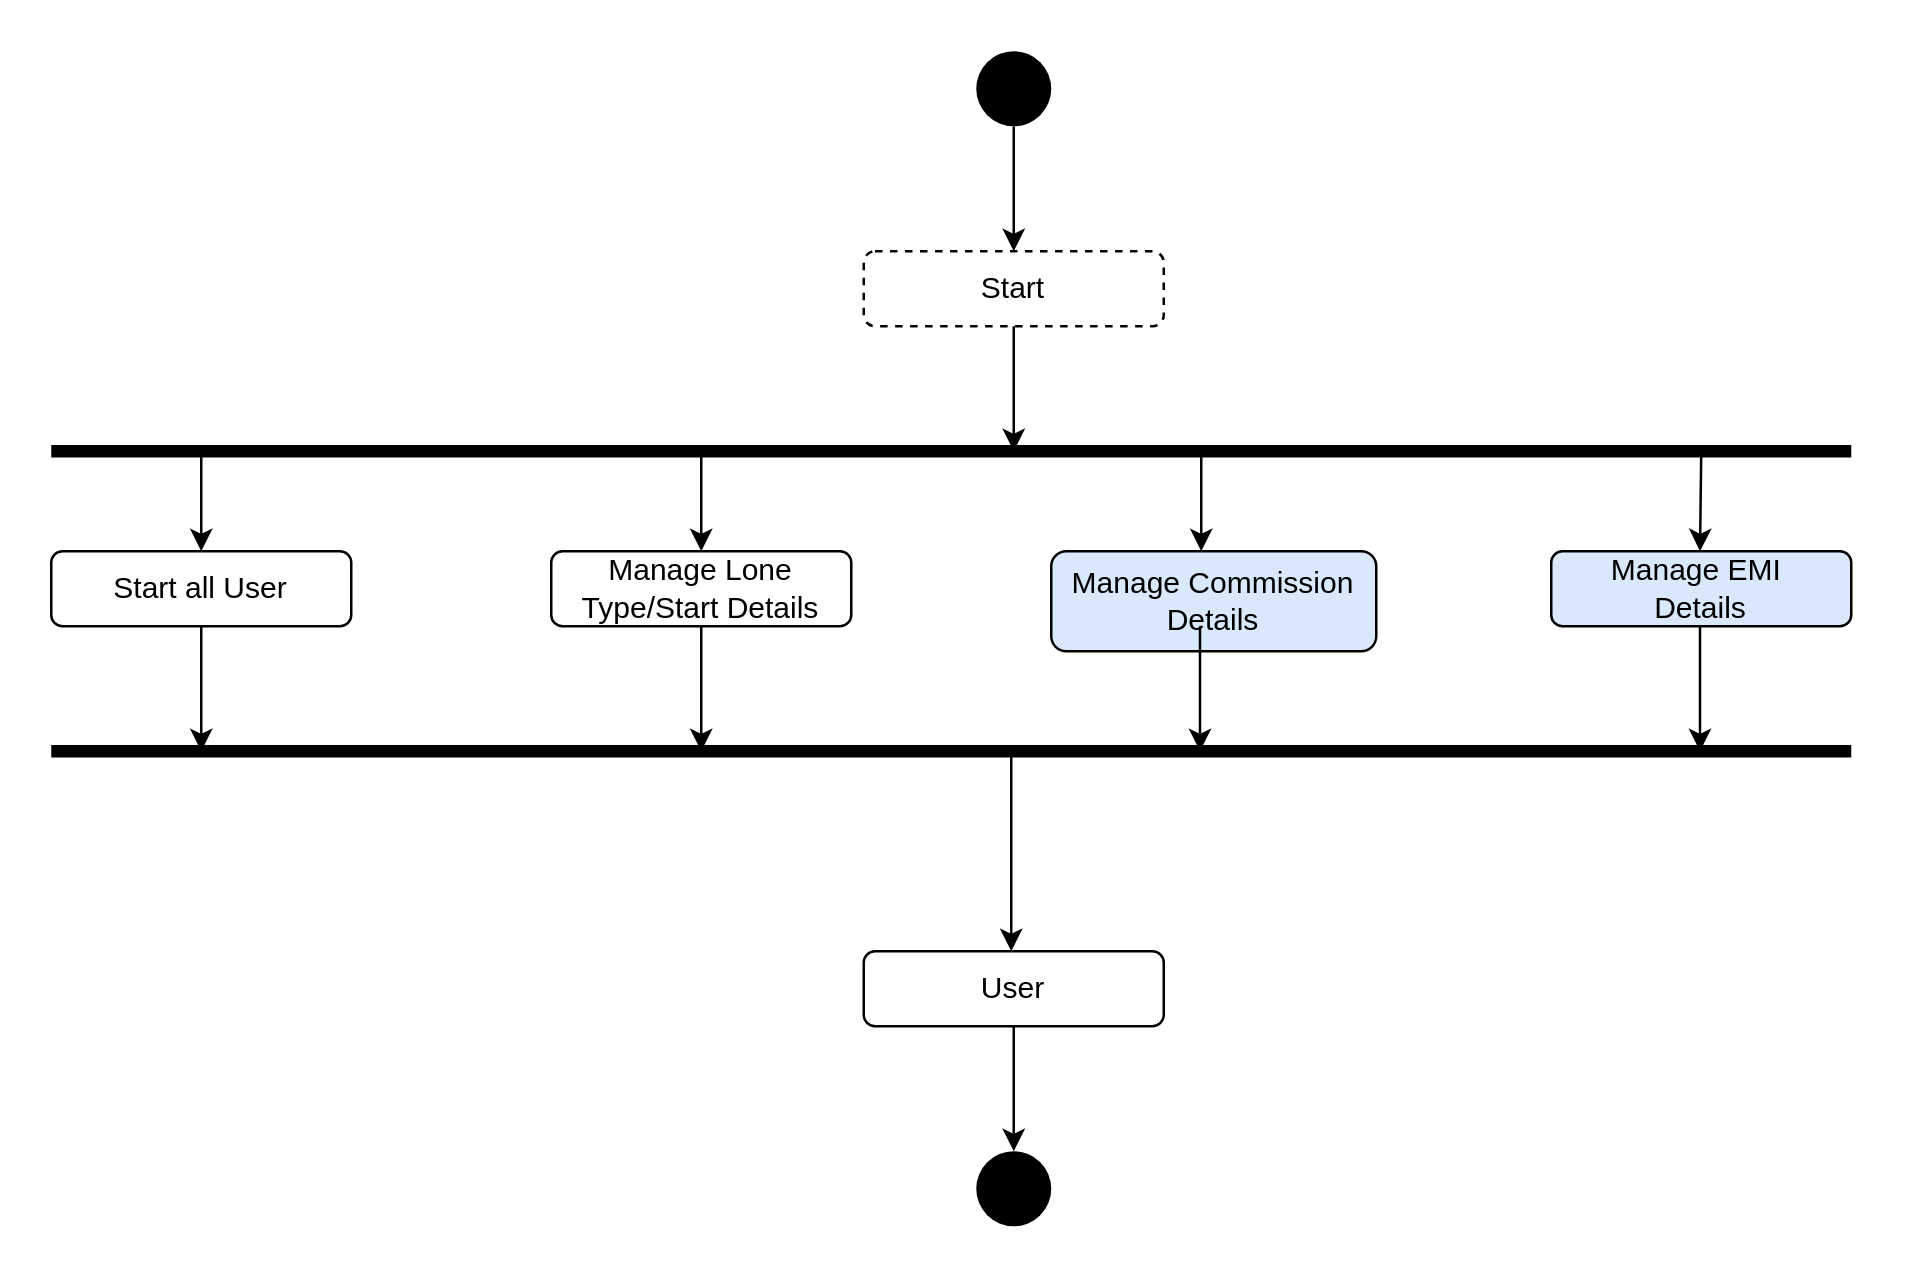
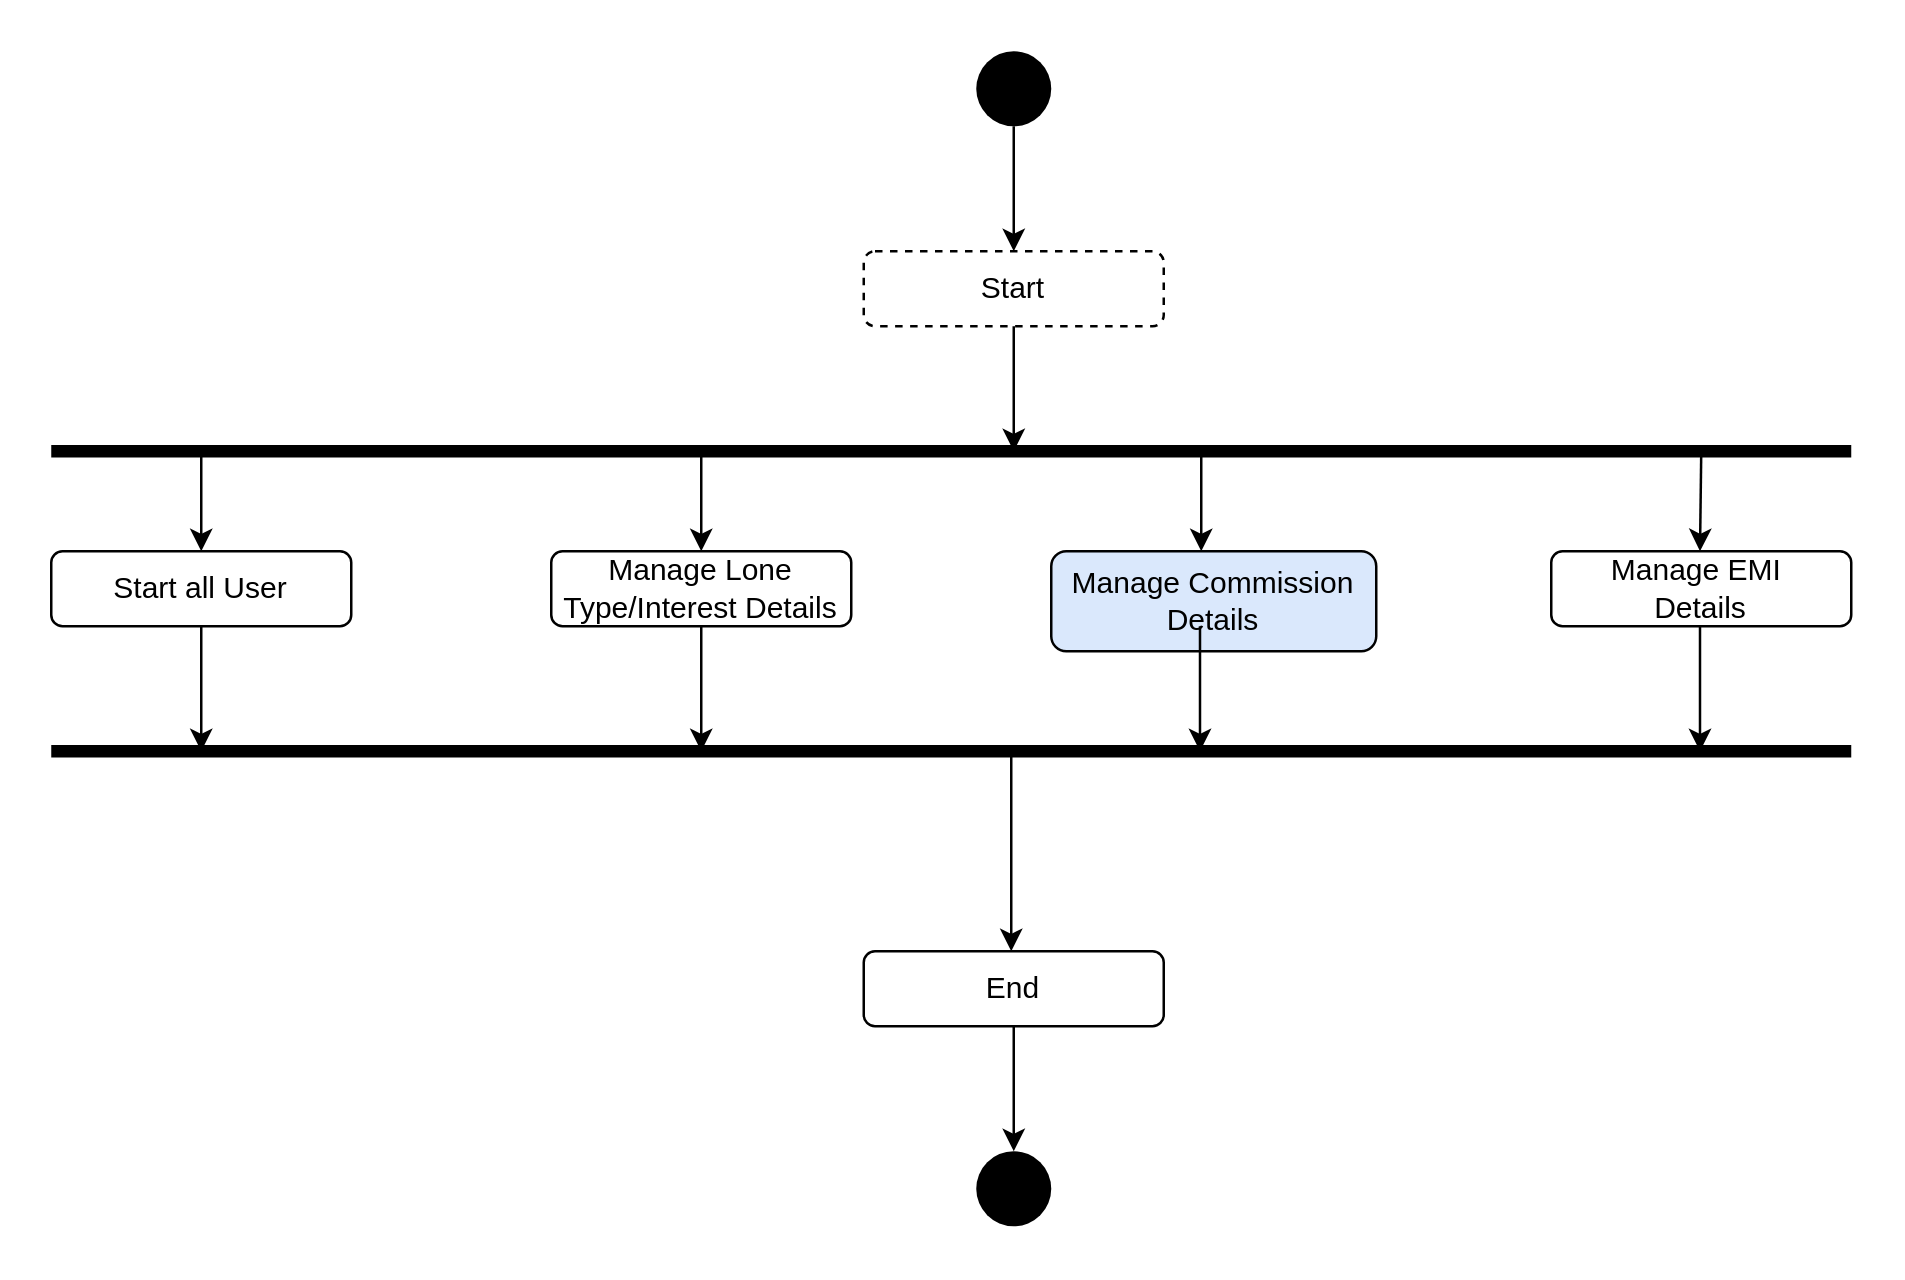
(701, 589) -> (701, 589)
(1701, 589) -> (1701, 589)
(1014, 989) -> (1014, 989)
